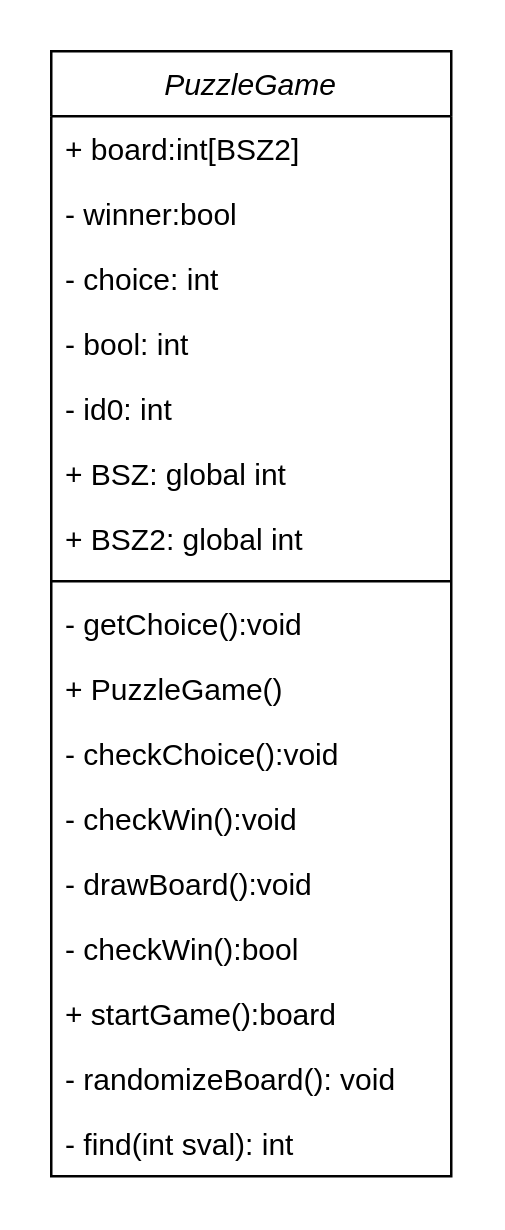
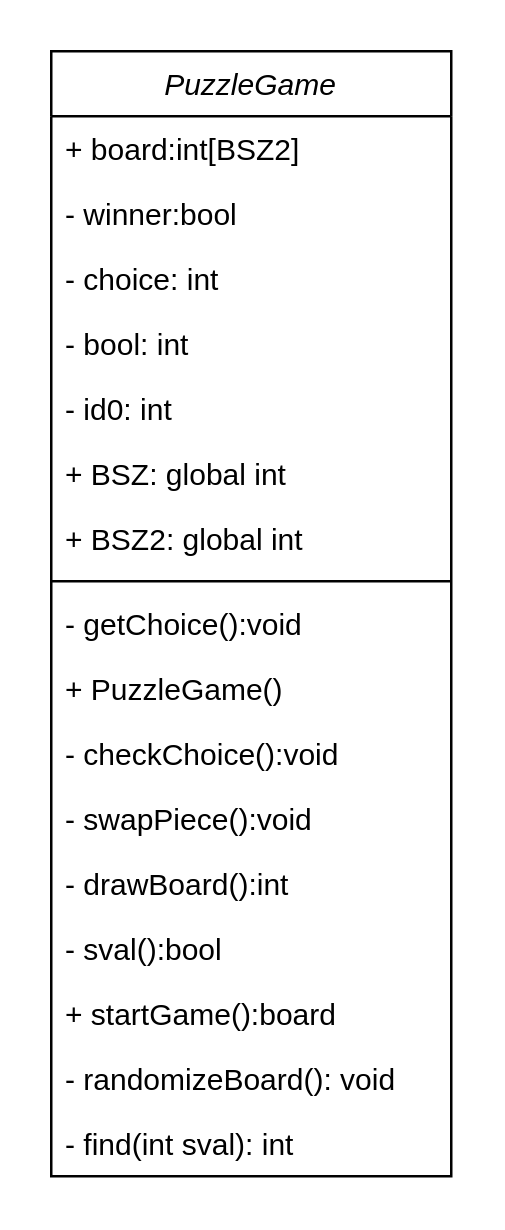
(192, 820) -> (201, 820)
(205, 885) -> (196, 885)
(192, 950) -> (159, 950)
